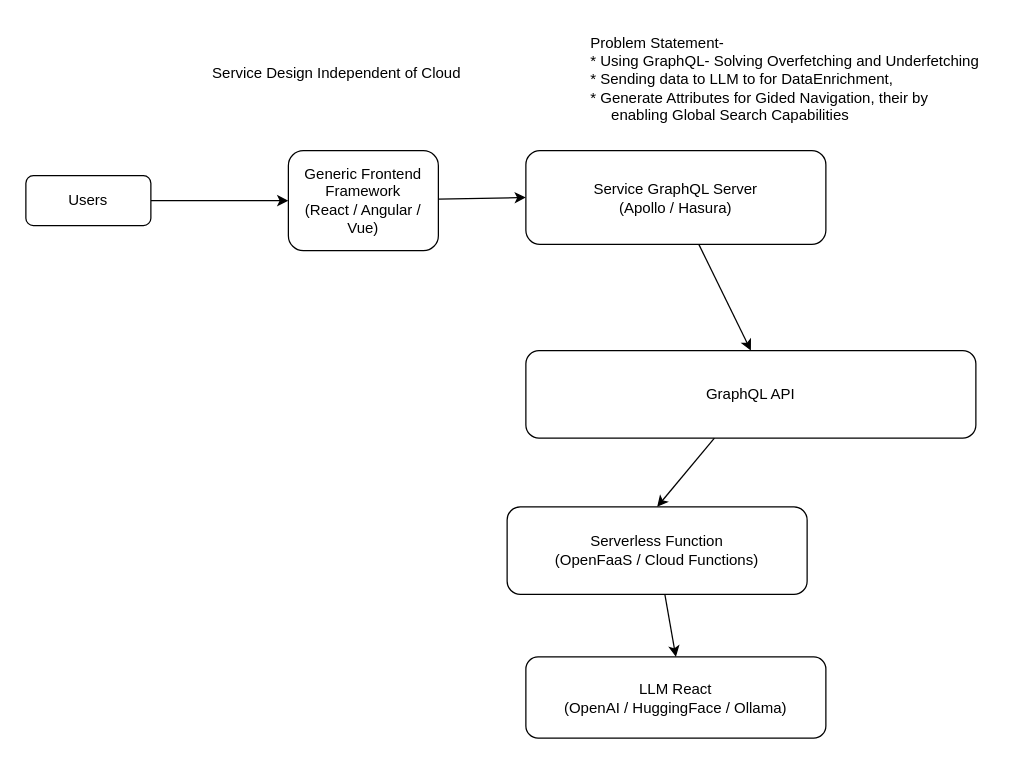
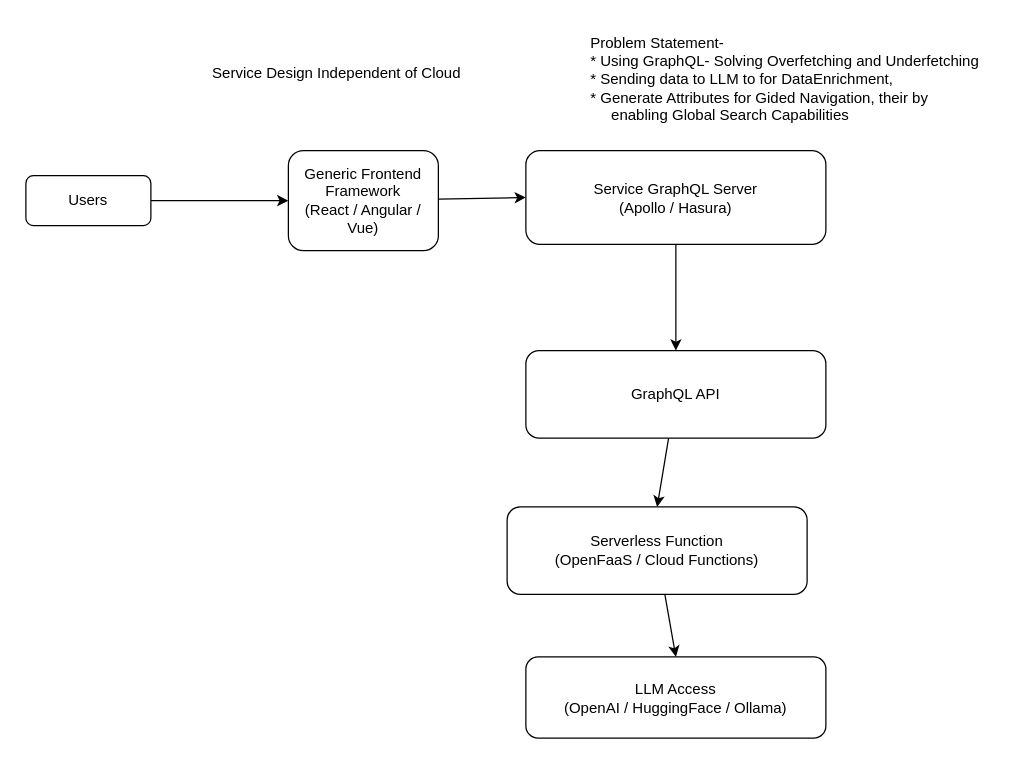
(751, 394) -> (676, 394)
(676, 698) -> (676, 698)
